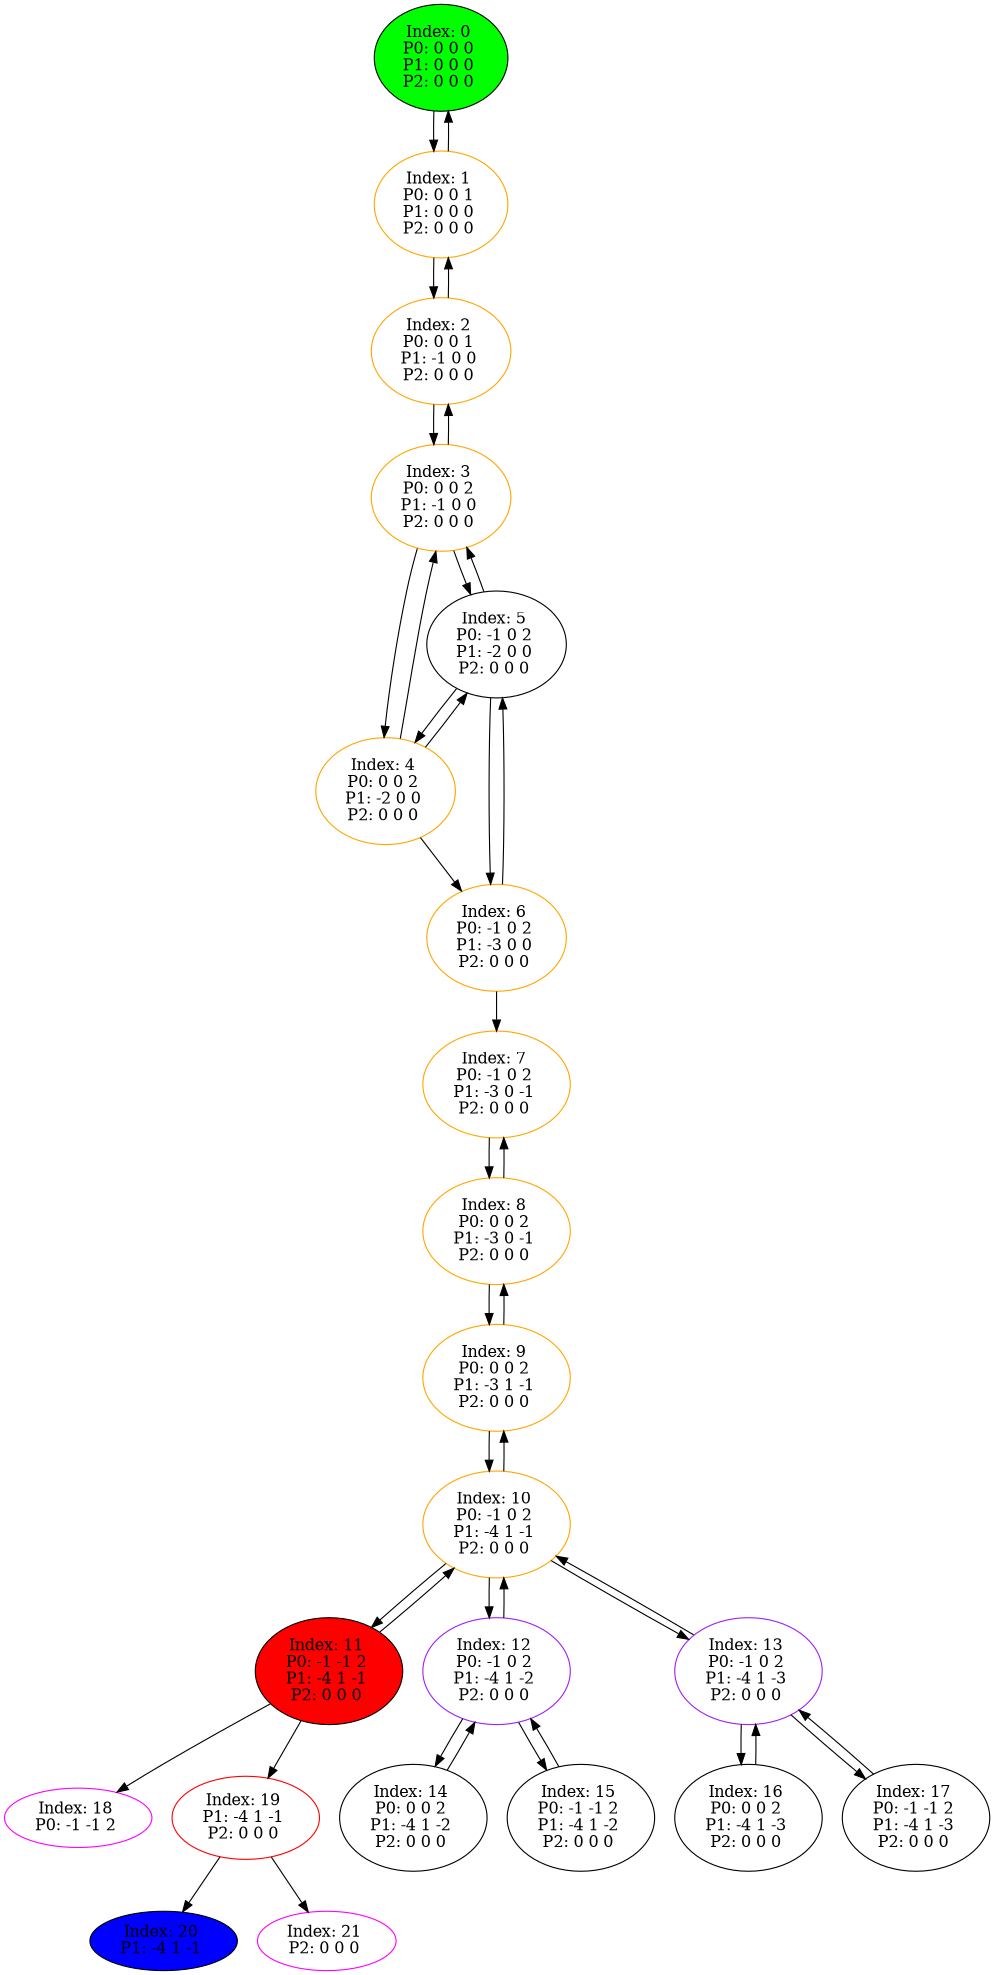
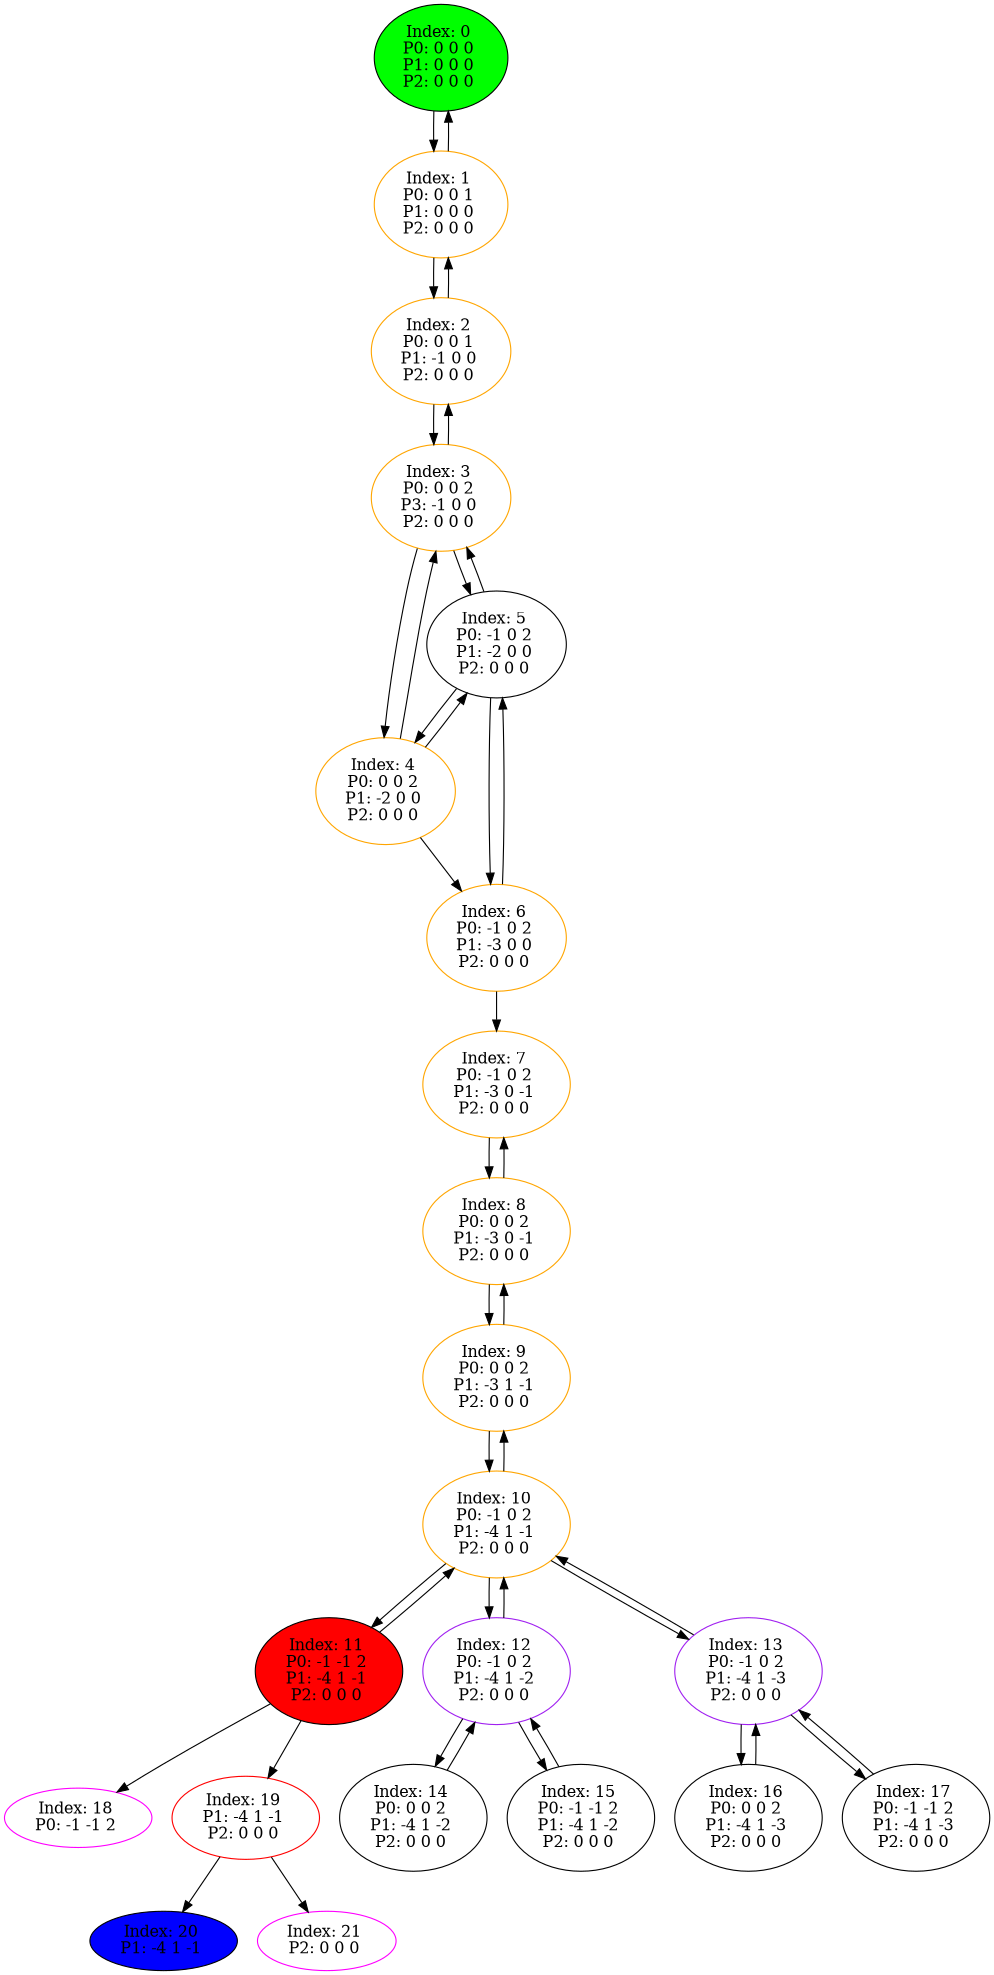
(441, 498) -> (441, 498)
